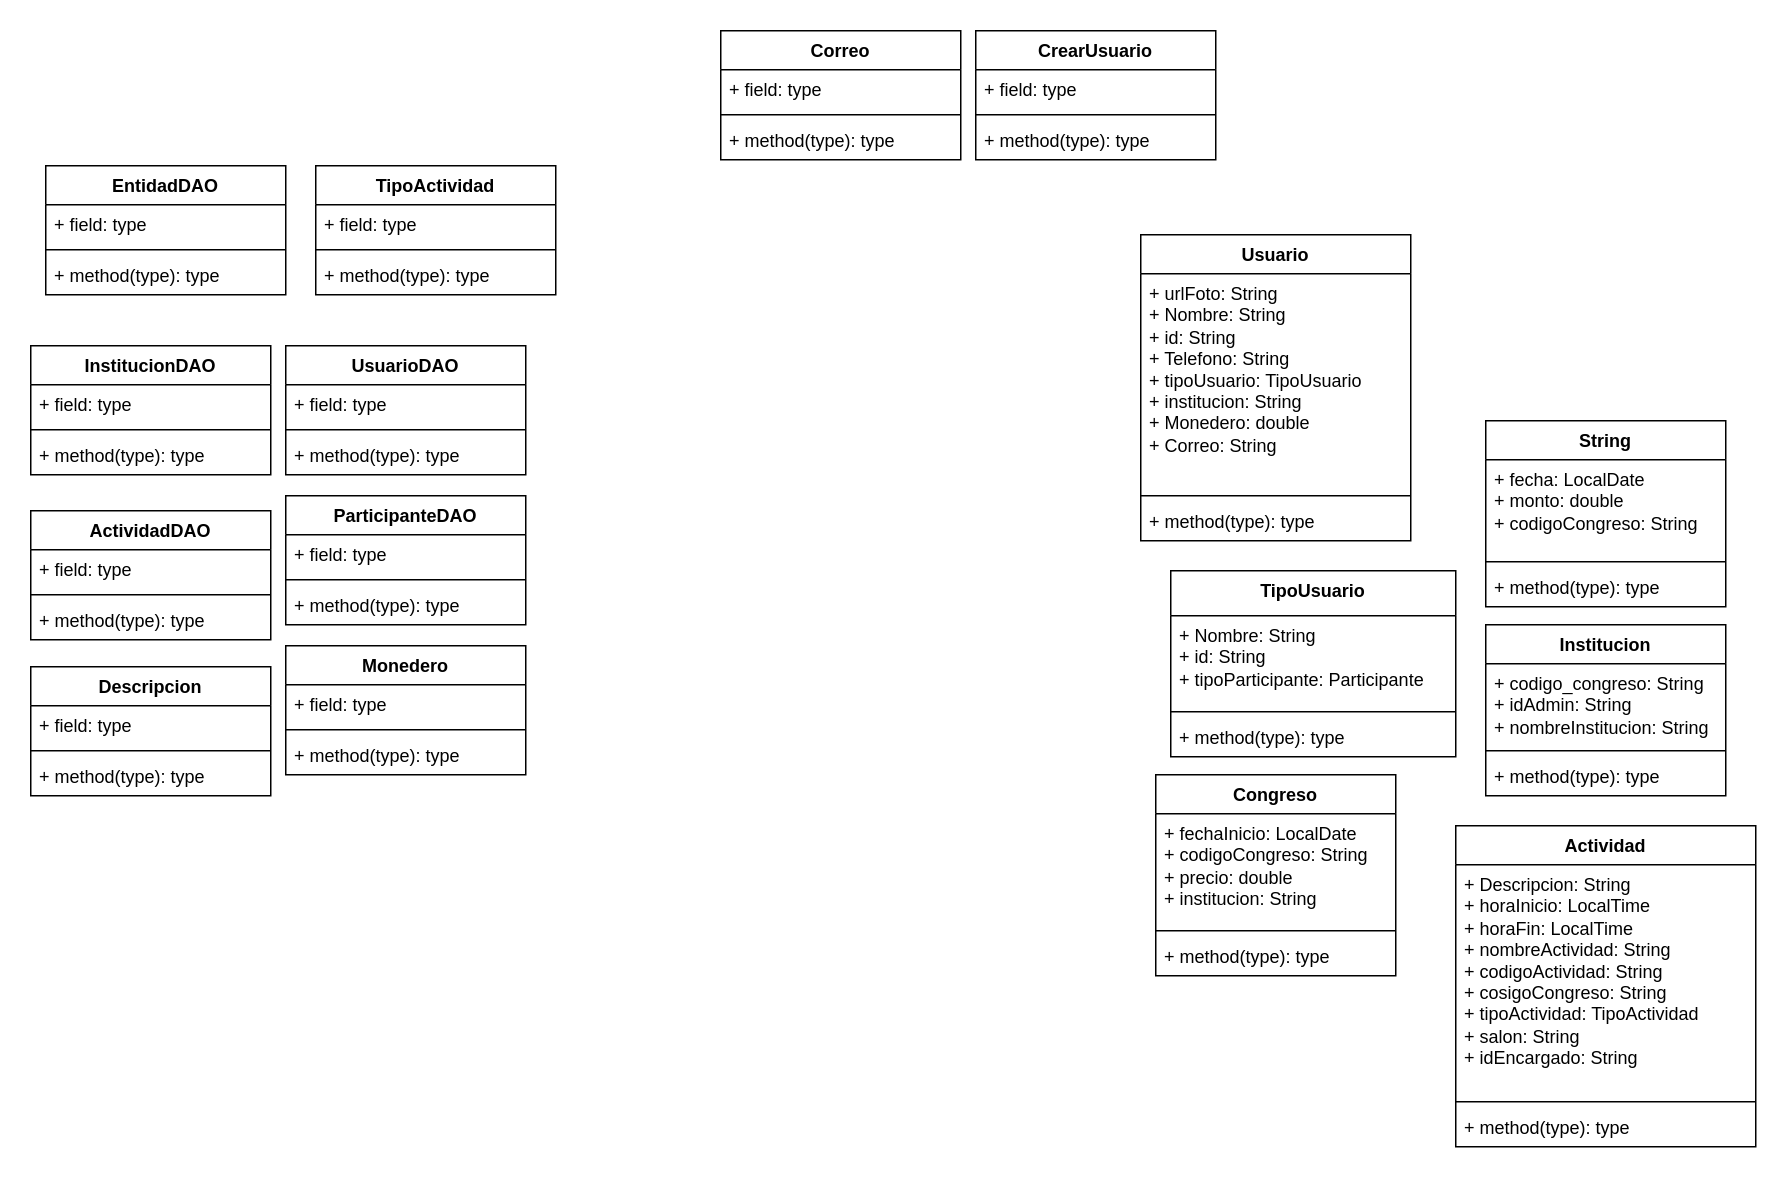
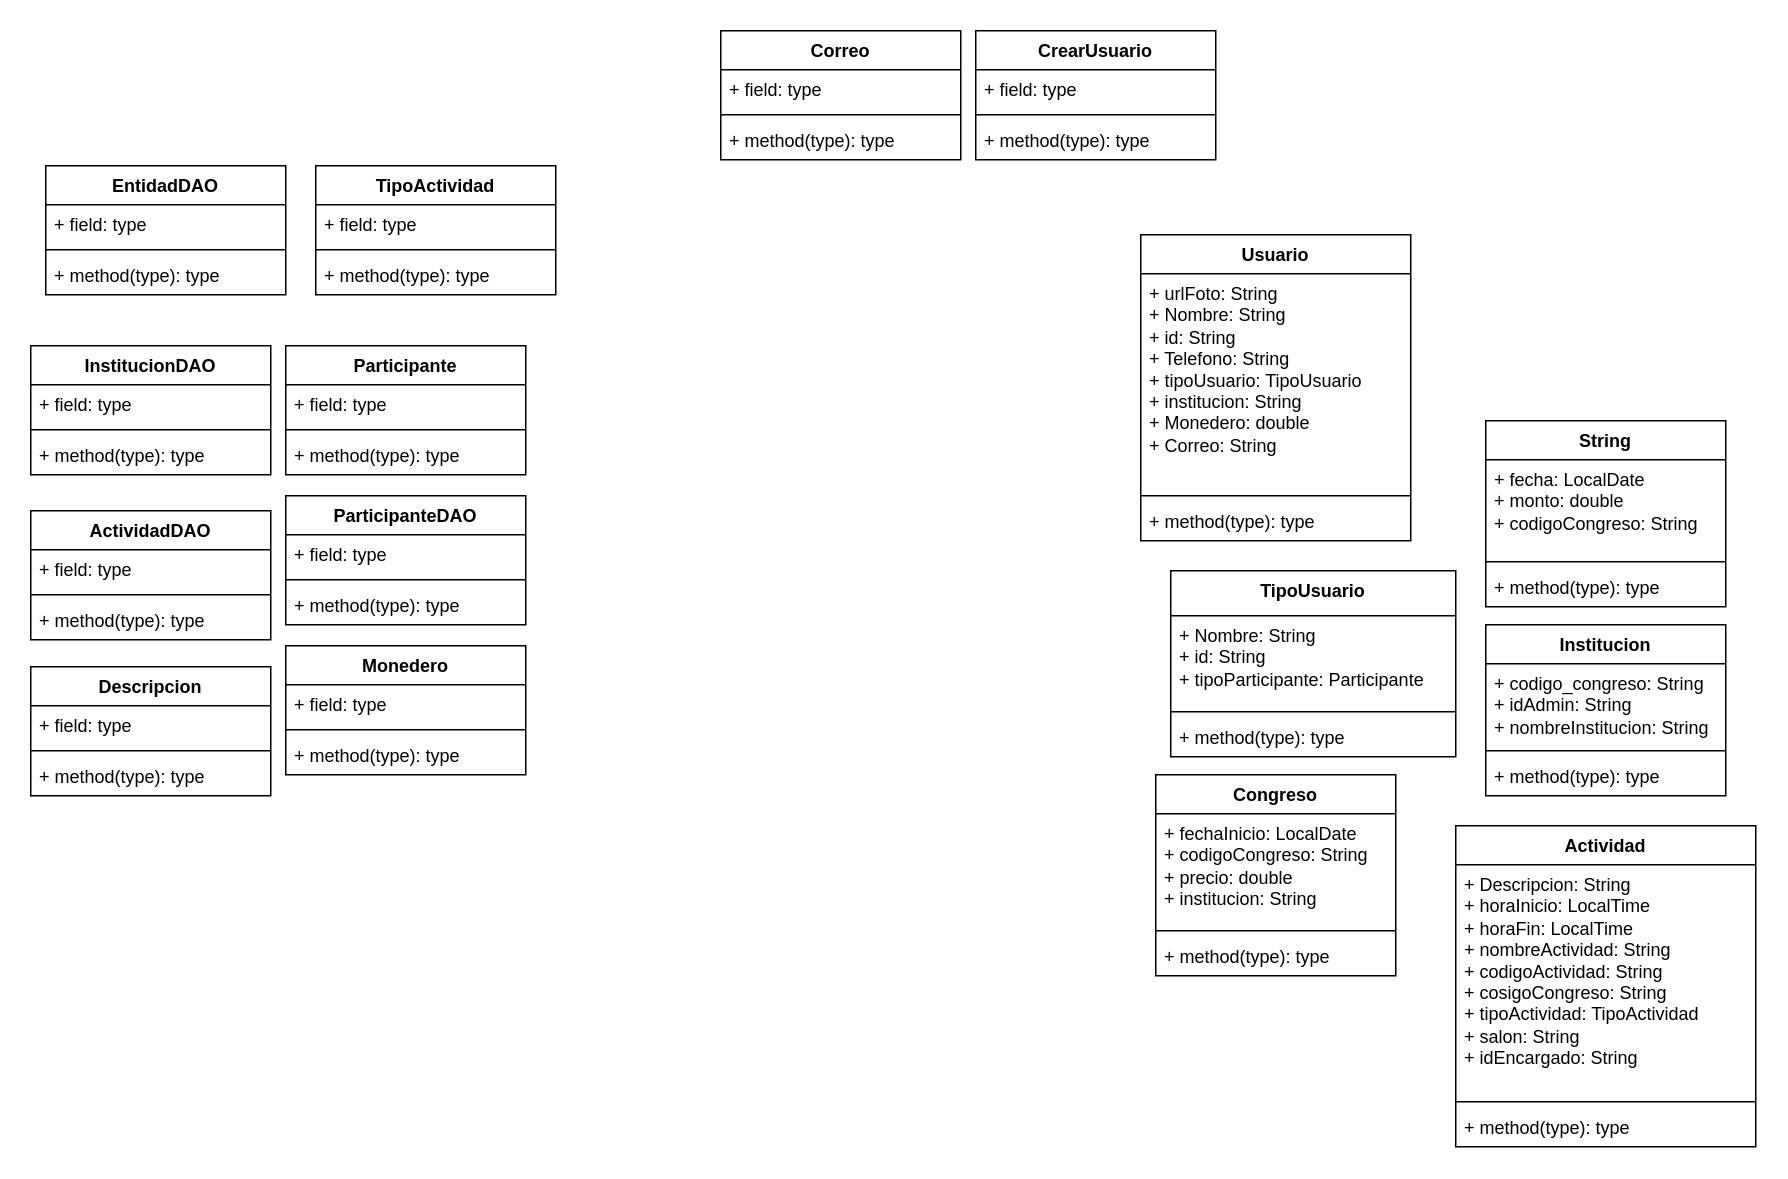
(406, 367) -> (406, 367)
